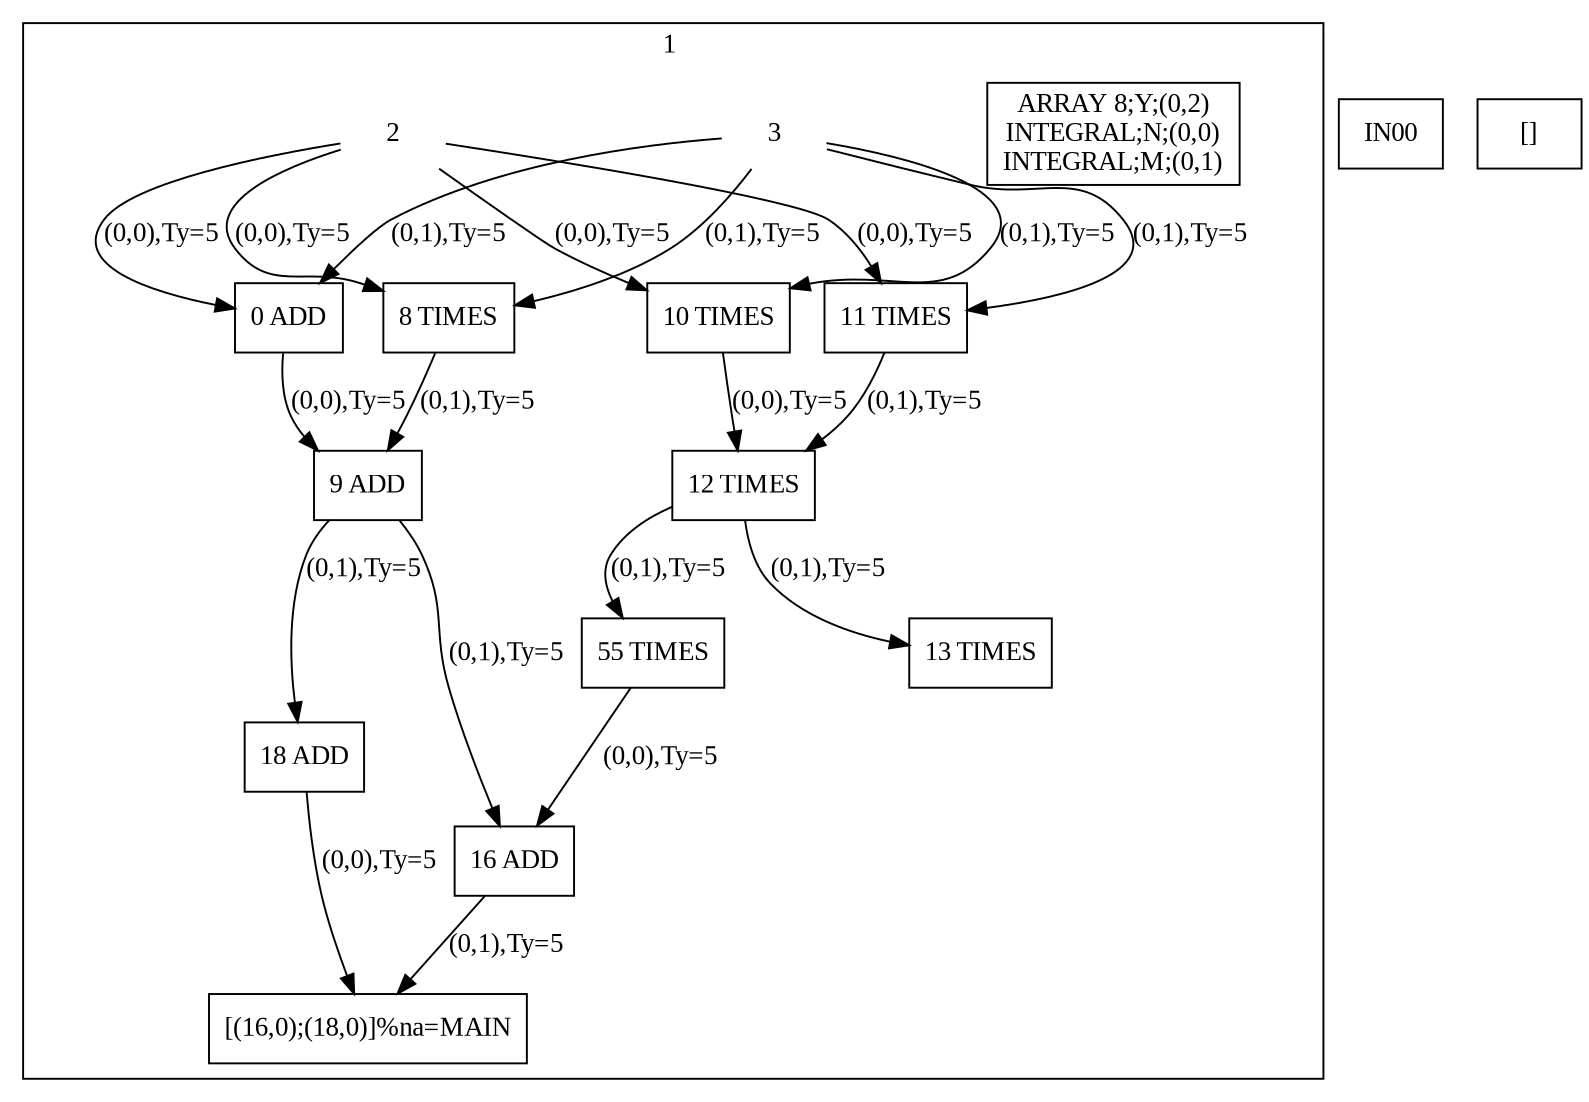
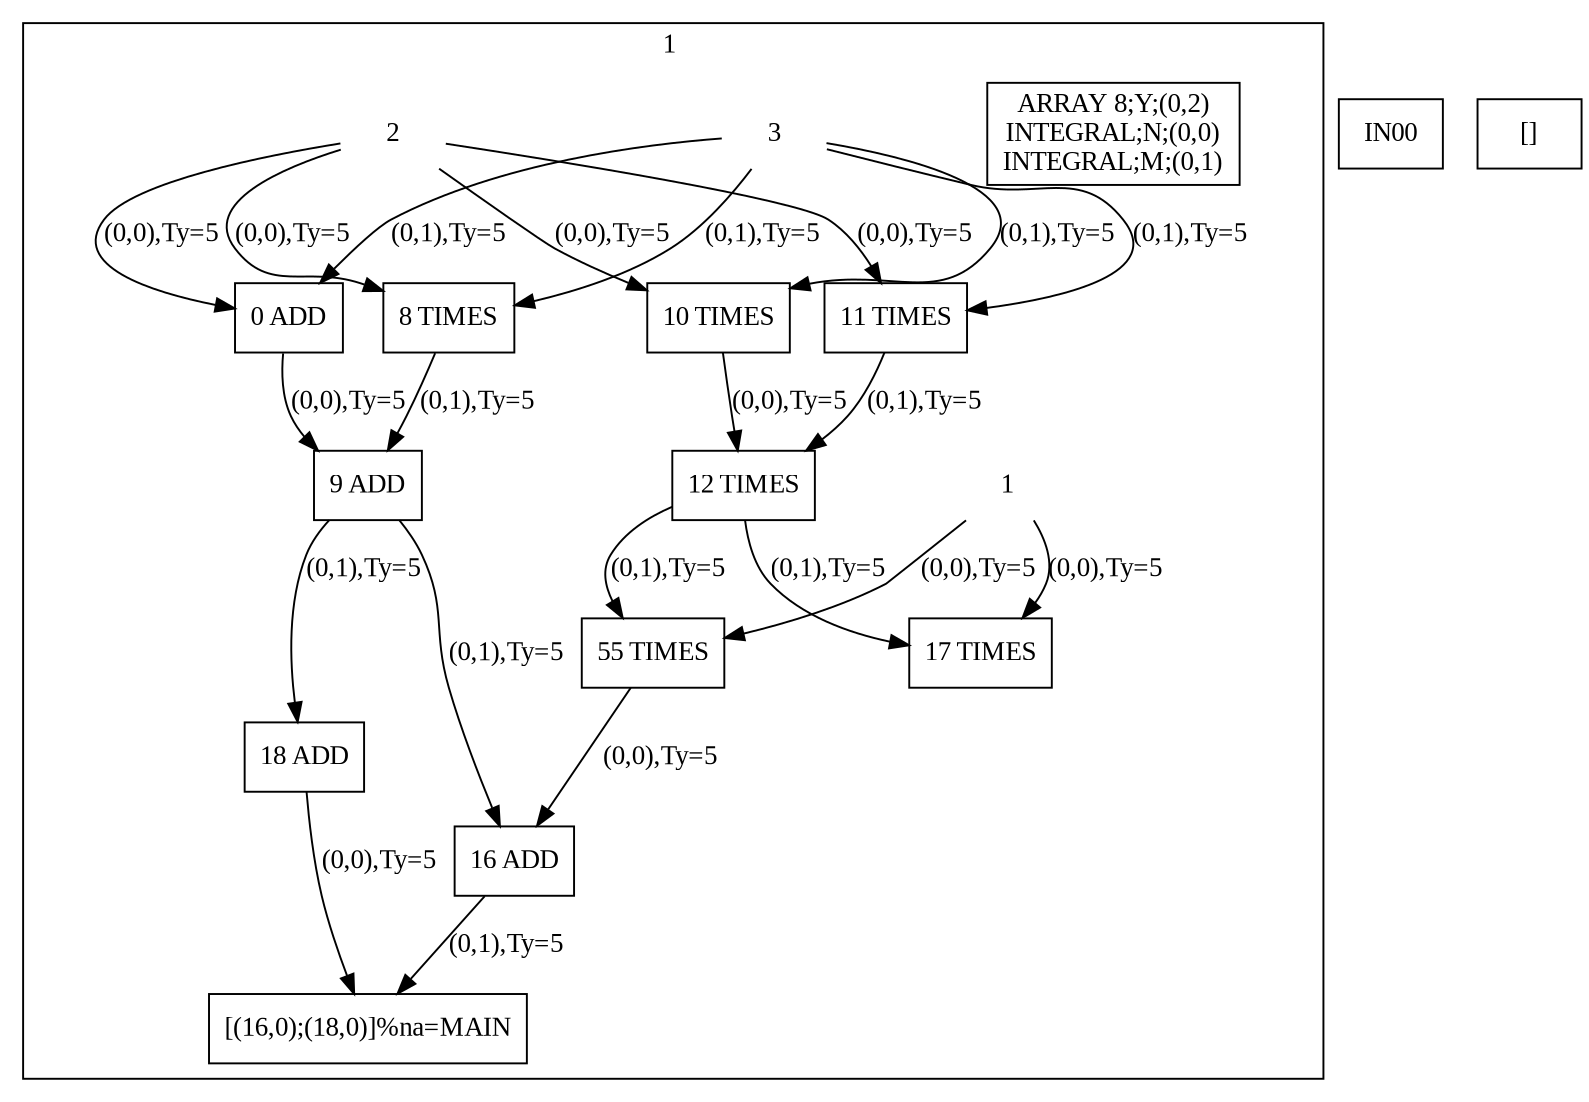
none -> (1008, 485)
(981, 653) -> (981, 653)
